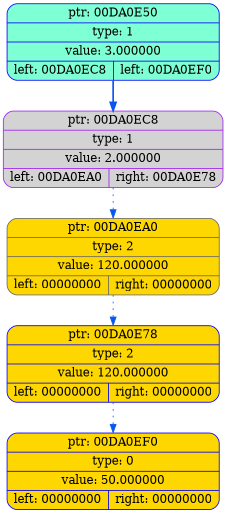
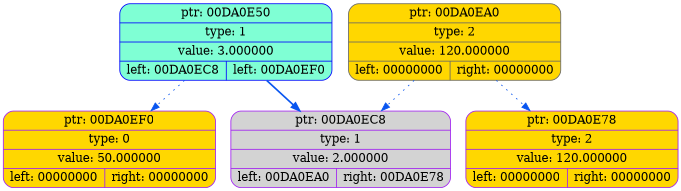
(113, 199) -> (401, 93)
(113, 364) -> (572, 149)
(113, 413) -> (171, 93)
(113, 471) -> (109, 149)
